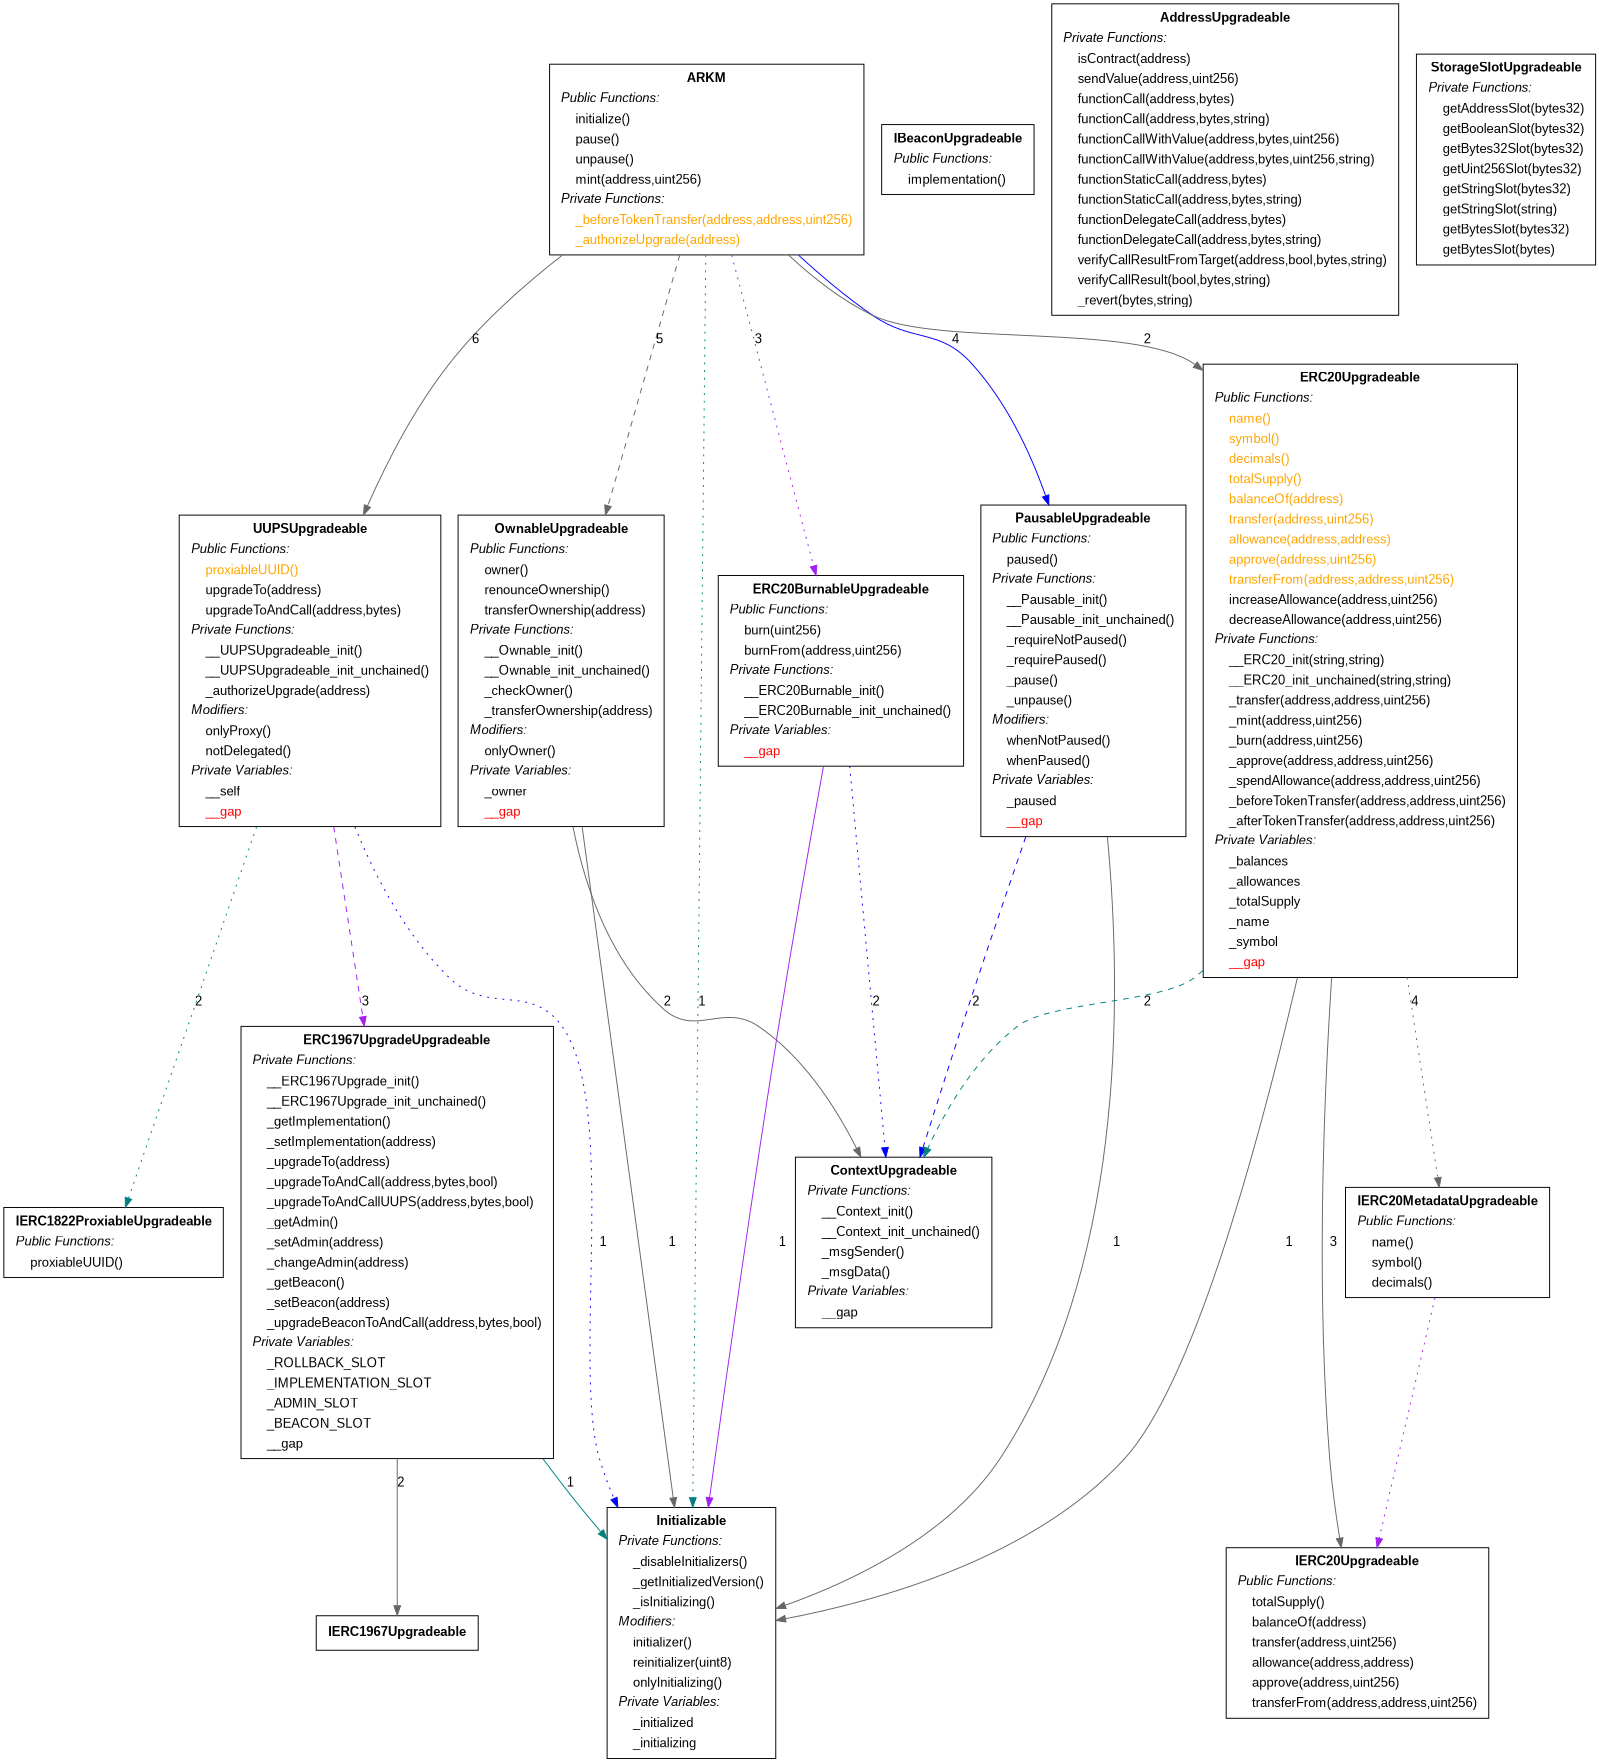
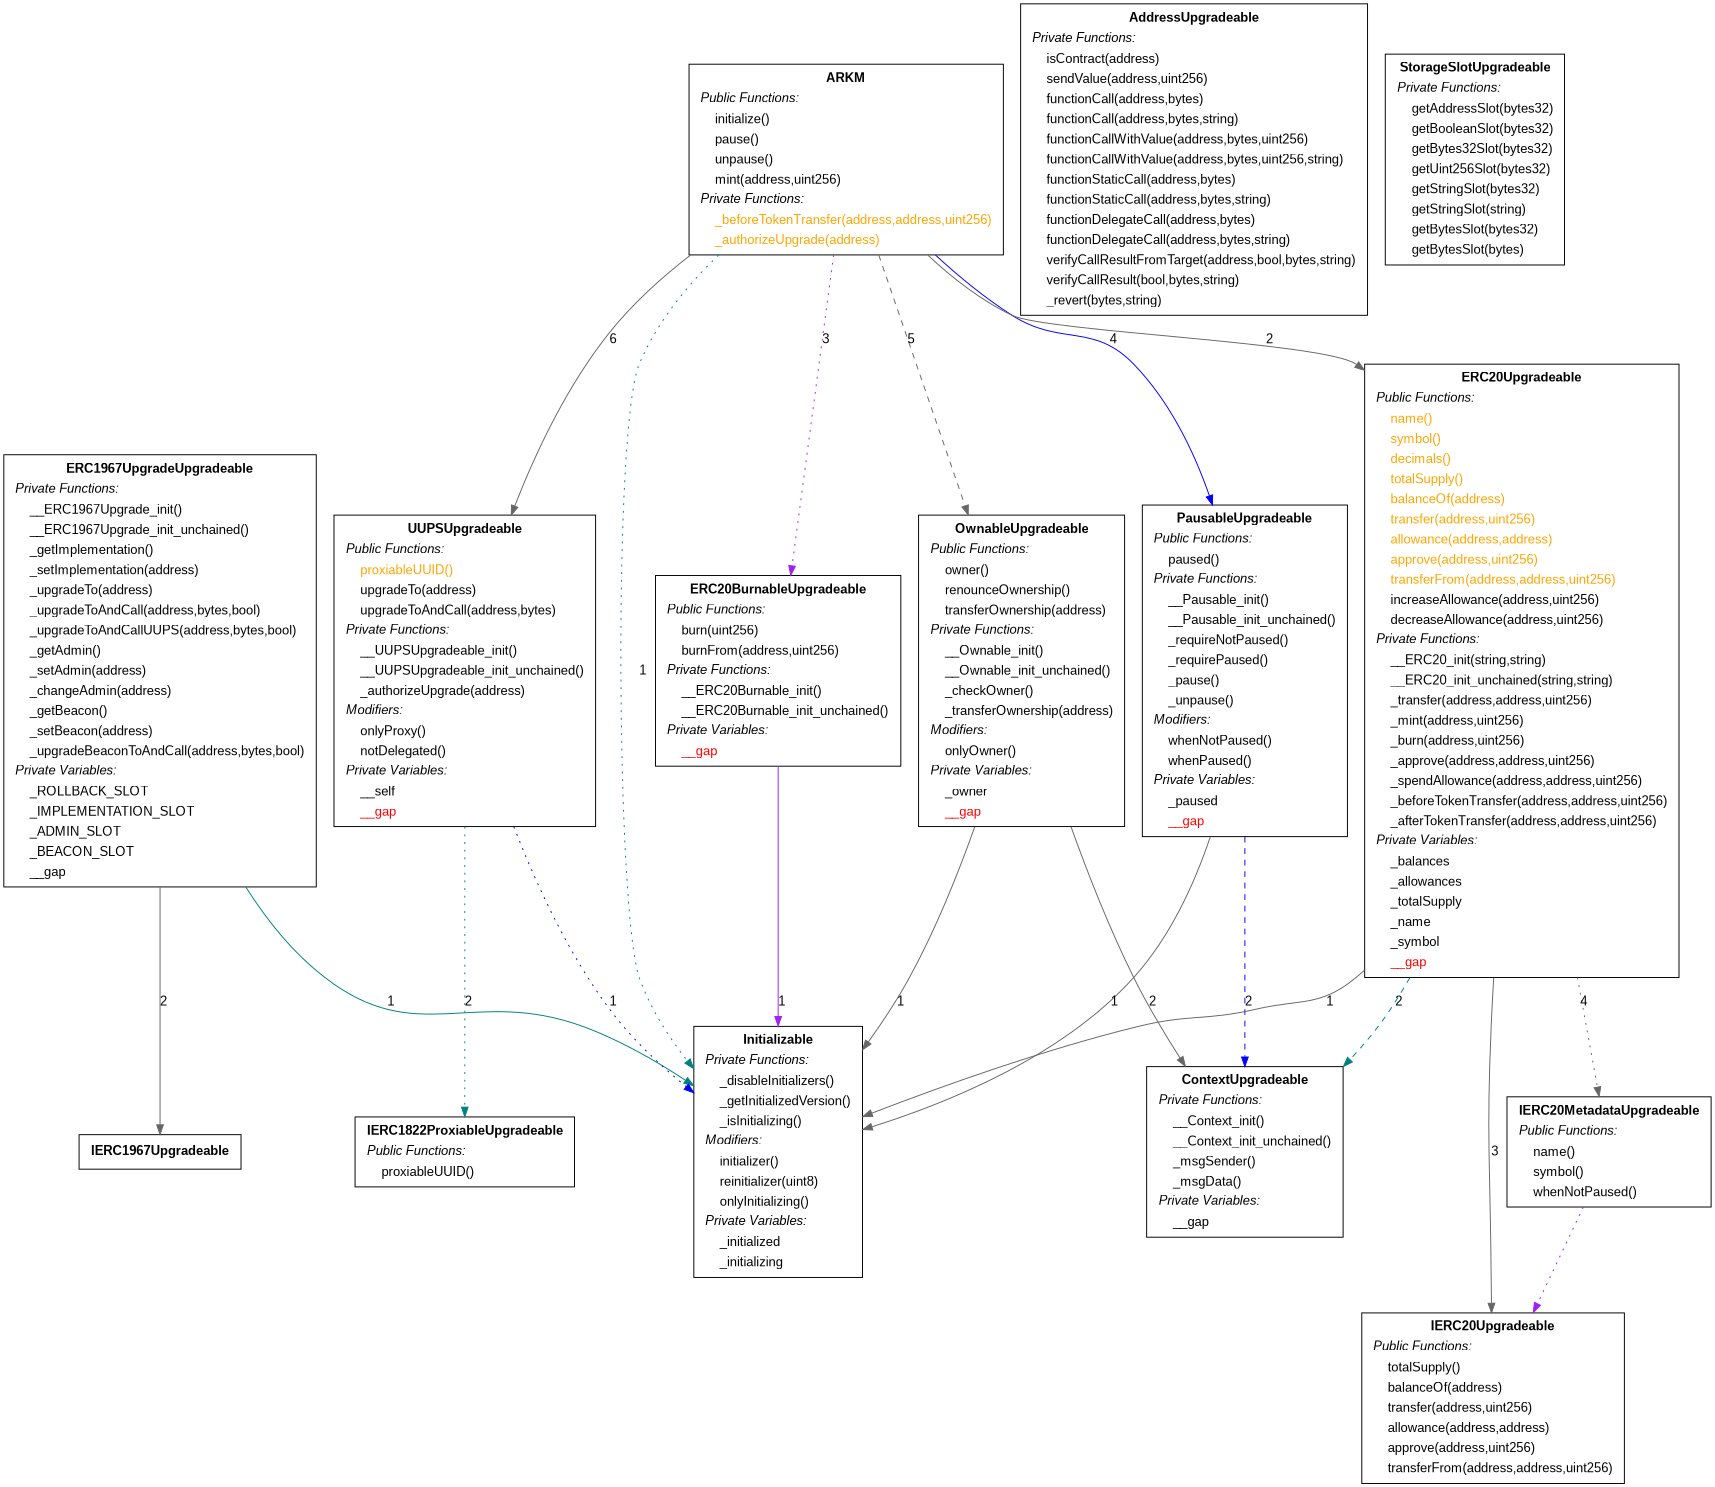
(958, 160) -> none
(348, 922) -> none
(867, 957) -> none
(1395, 1283) -> (1578, 1192)
